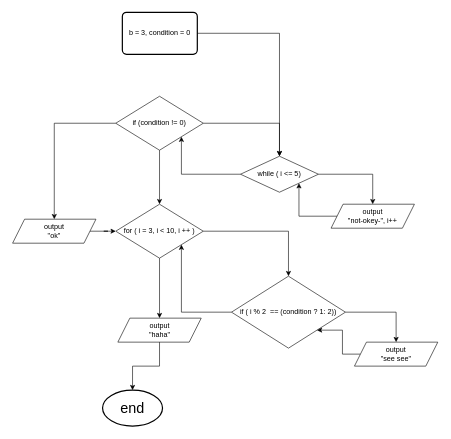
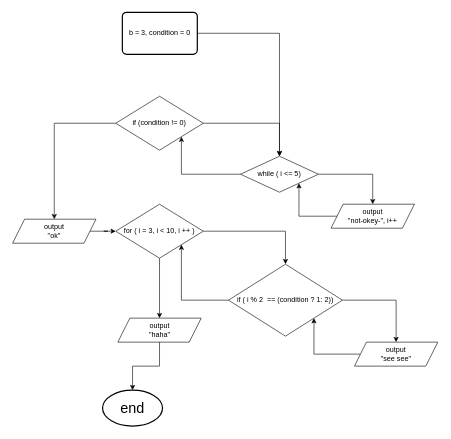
(159, 175) -> none
(288, 312) -> (285, 300)
